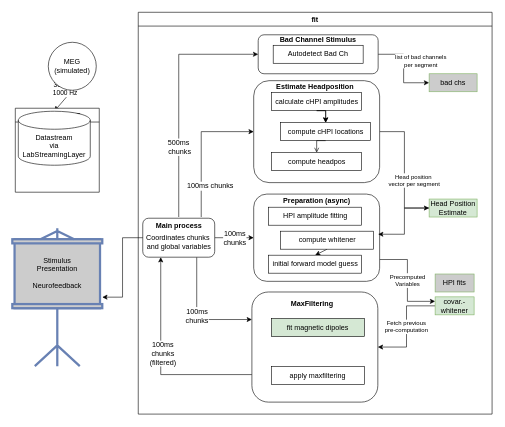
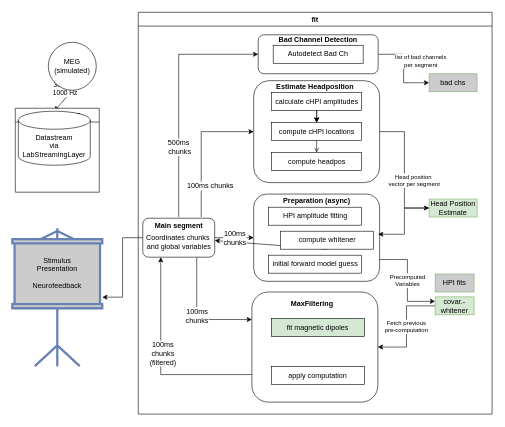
(318, 40) -> (318, 40)
(326, 132) -> (317, 132)
(179, 226) -> (179, 226)
(323, 252) -> (265, 245)
(318, 376) -> (318, 376)
